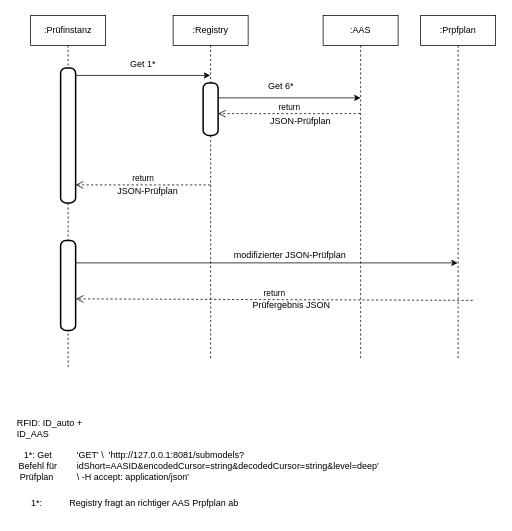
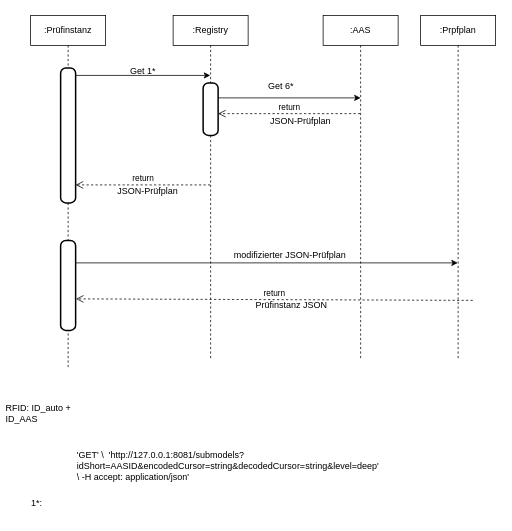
(143, 64) -> (143, 72)
(291, 306) -> (291, 306)
(64, 429) -> (53, 414)
(38, 466) -> none
(180, 504) -> none
